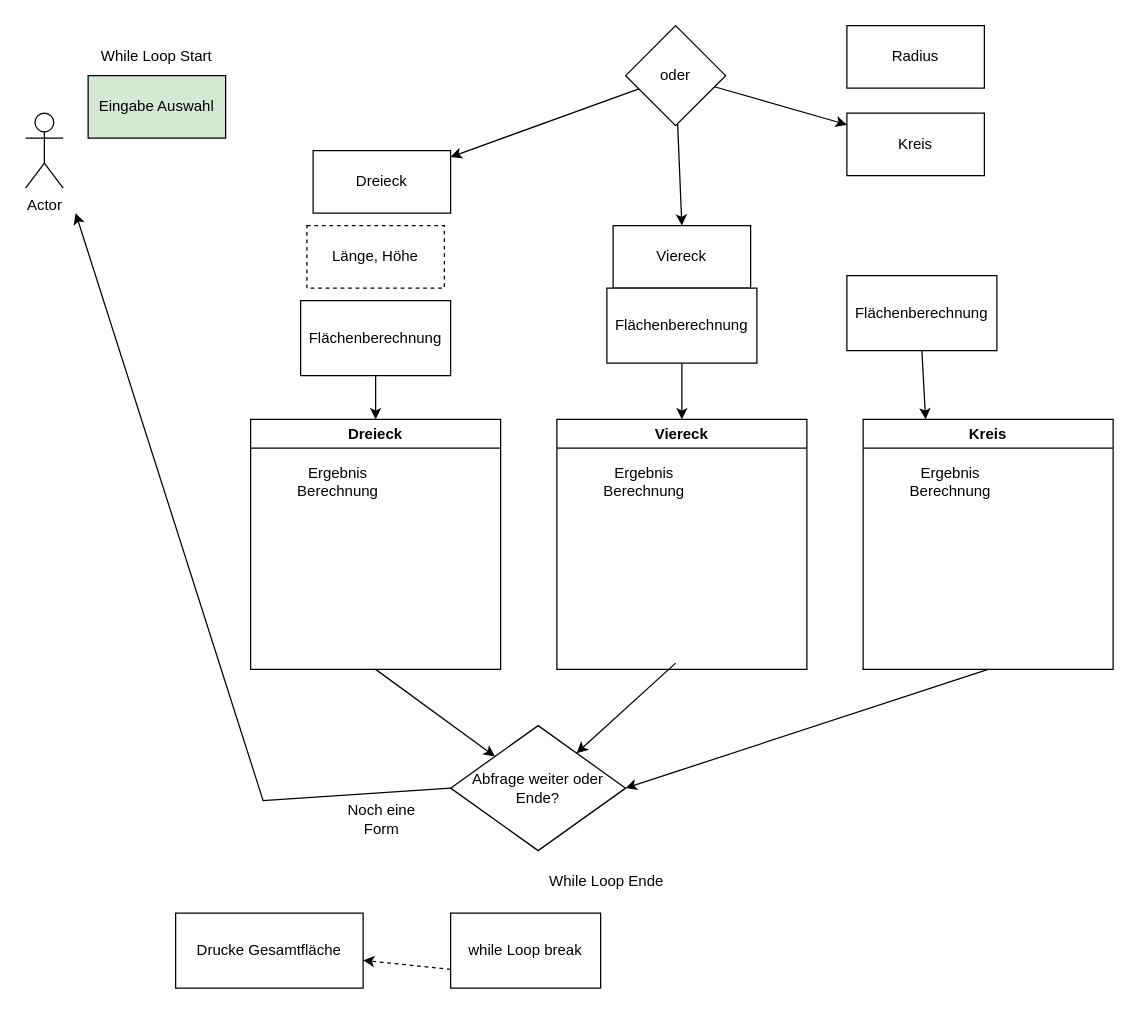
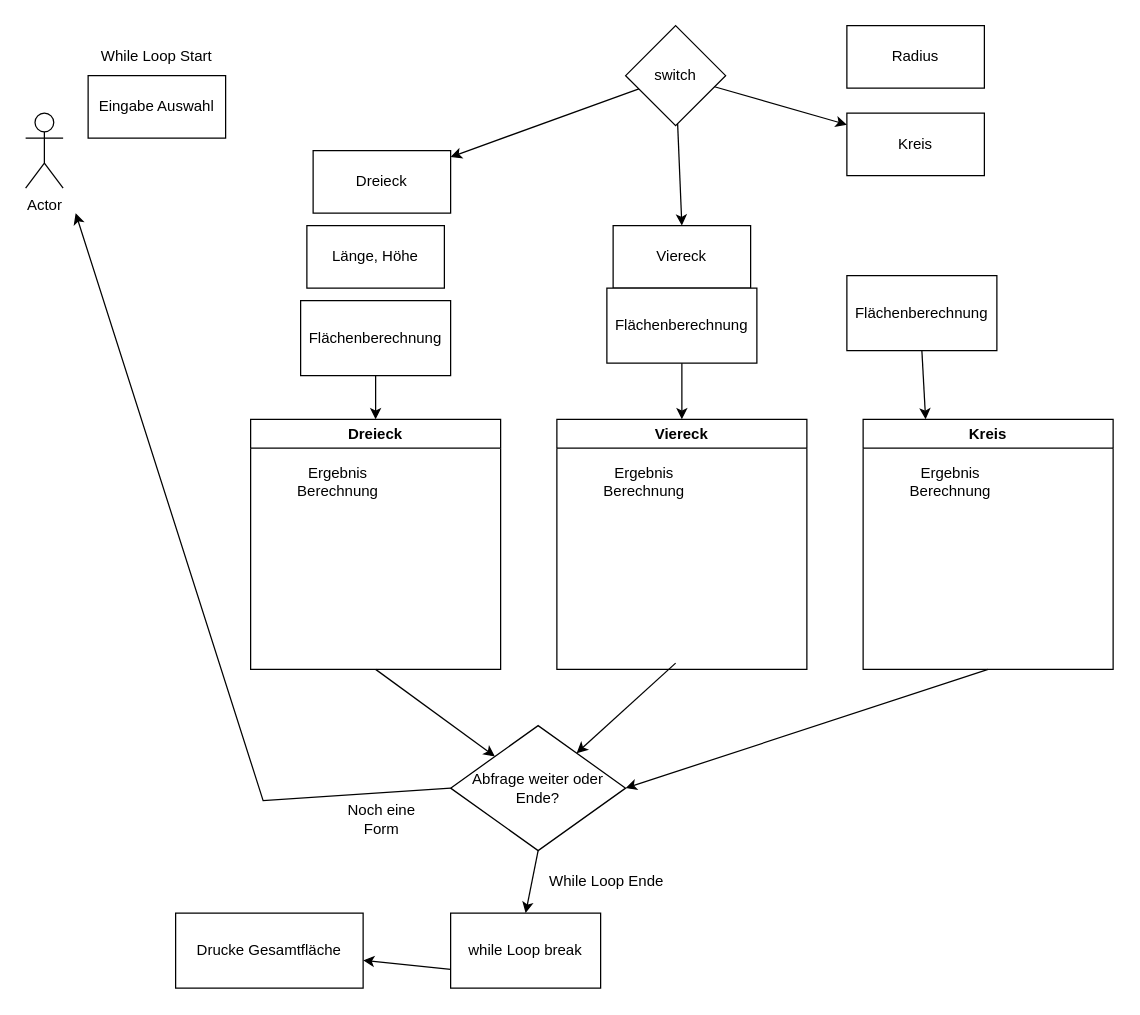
(676, 76) -> (676, 76)
(157, 107) -> (157, 107)
(376, 257) -> (376, 257)
none -> (533, 877)
(411, 965) -> (411, 965)
